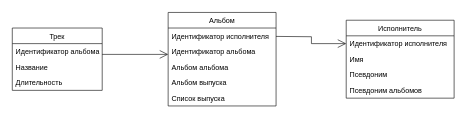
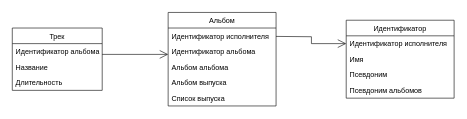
(400, 28) -> (400, 28)
